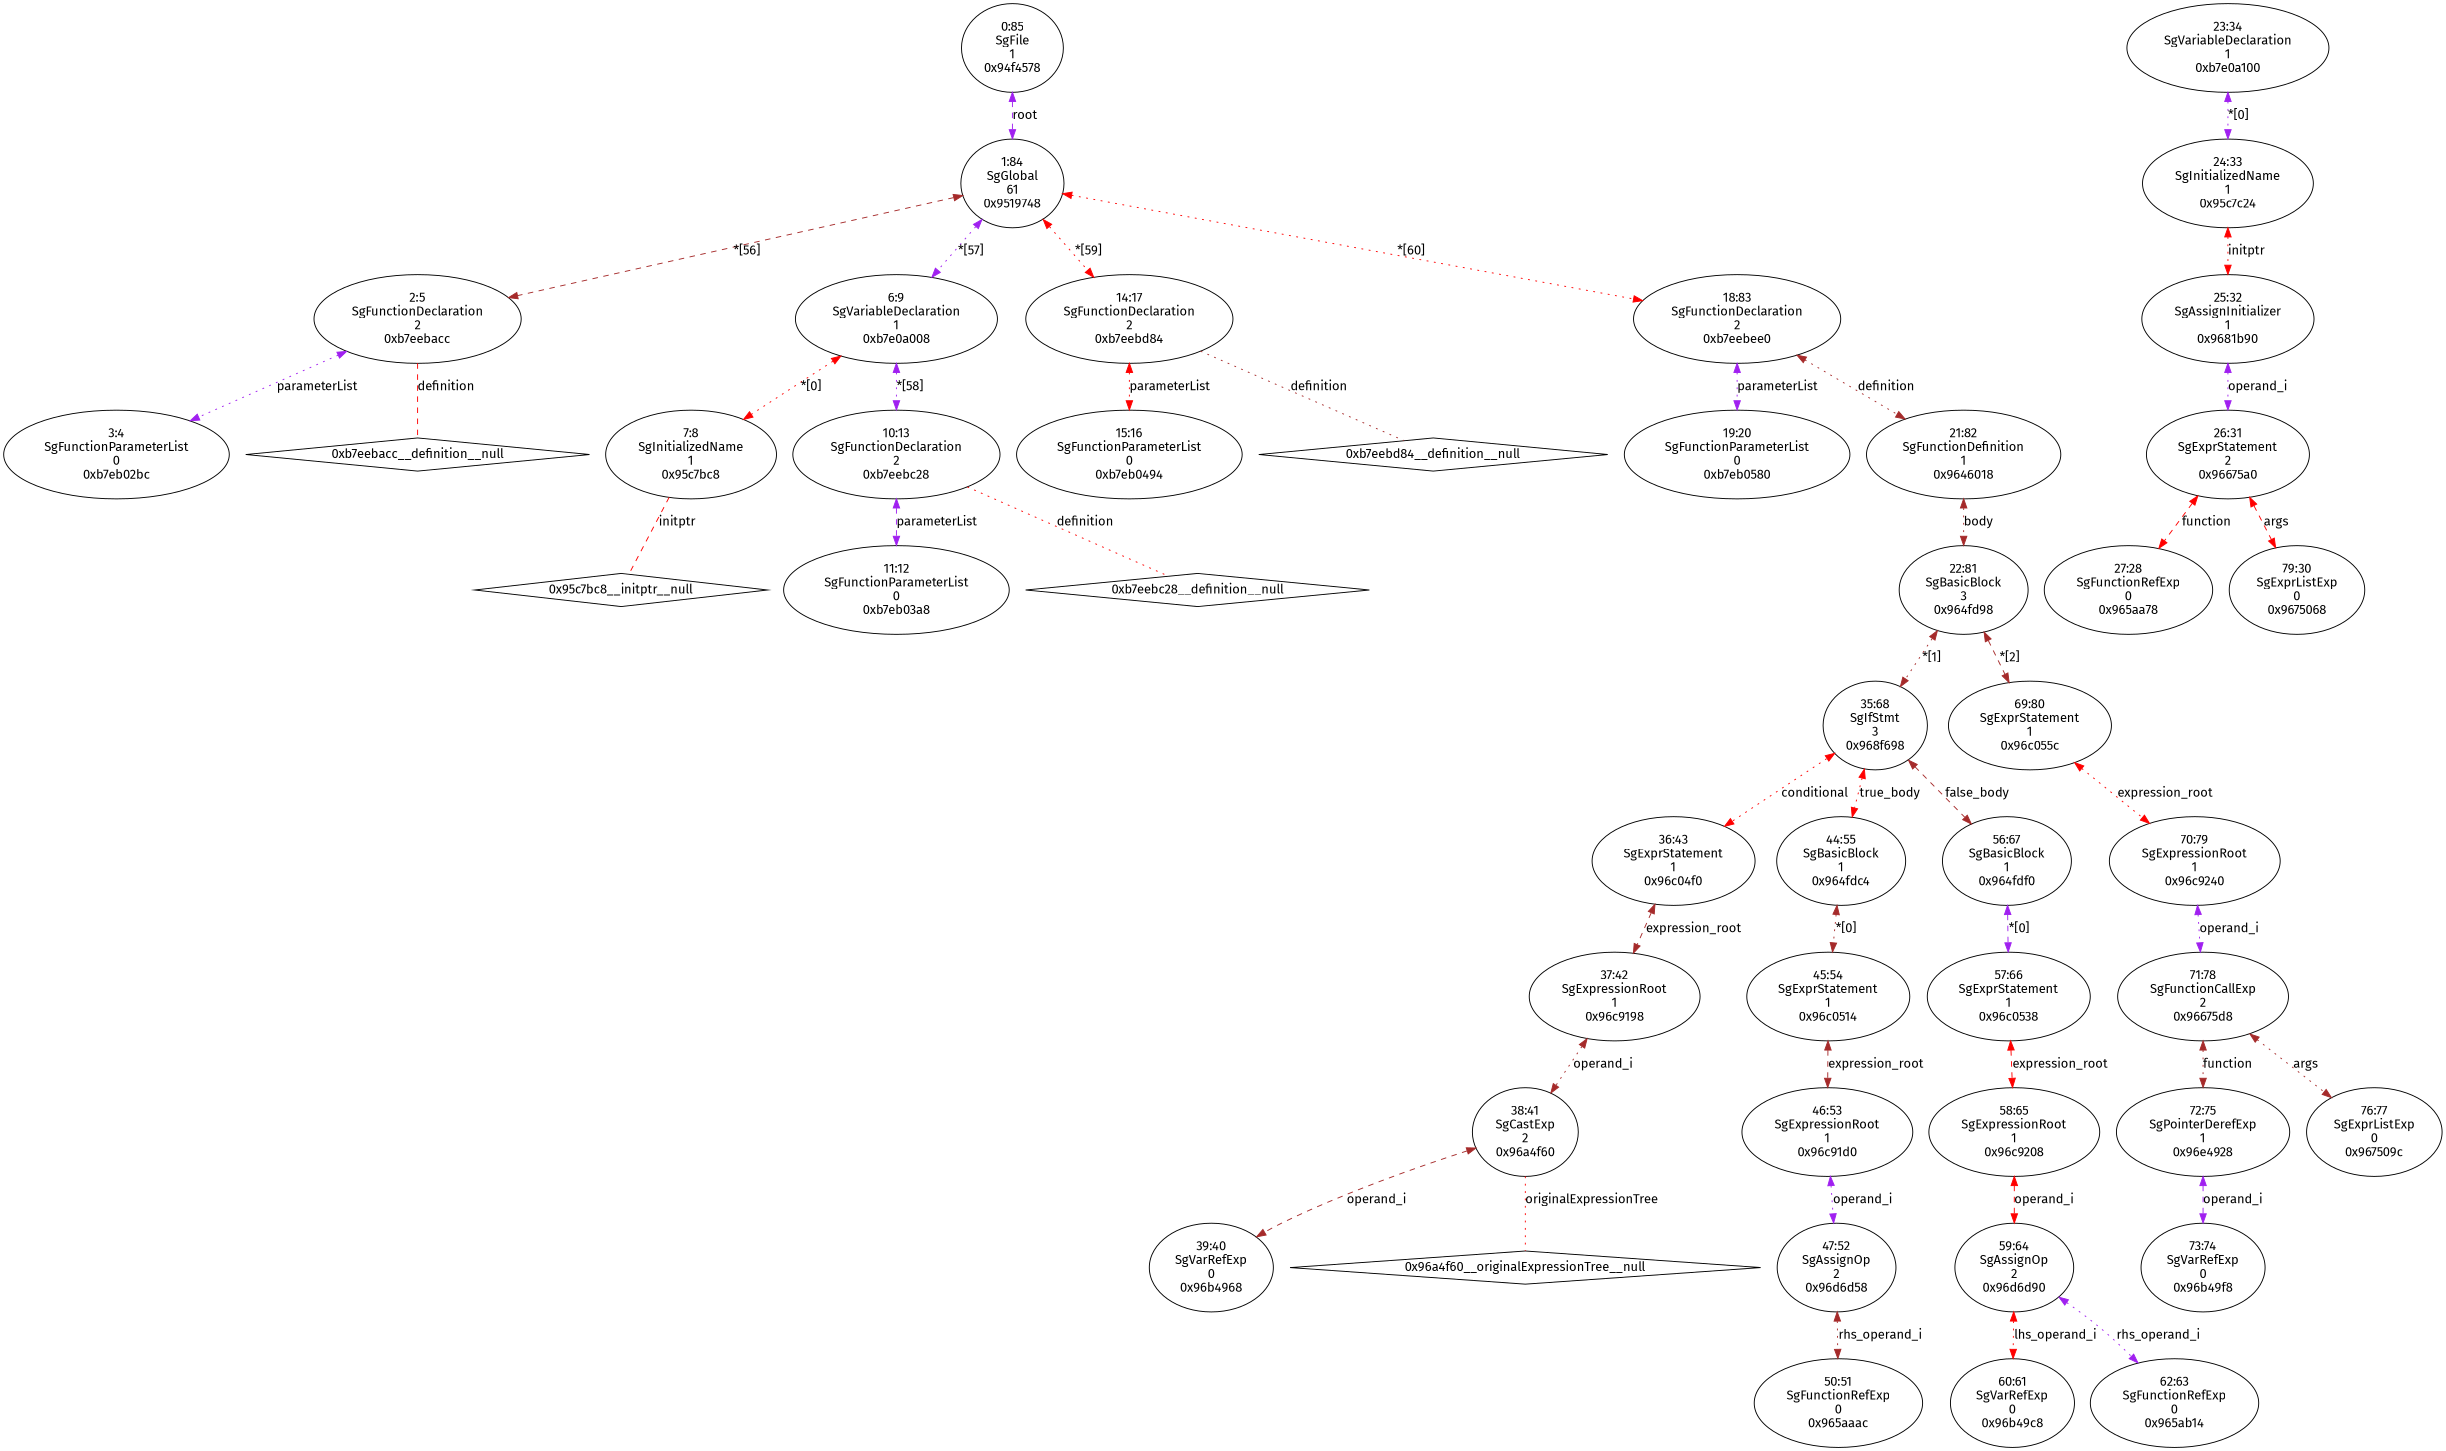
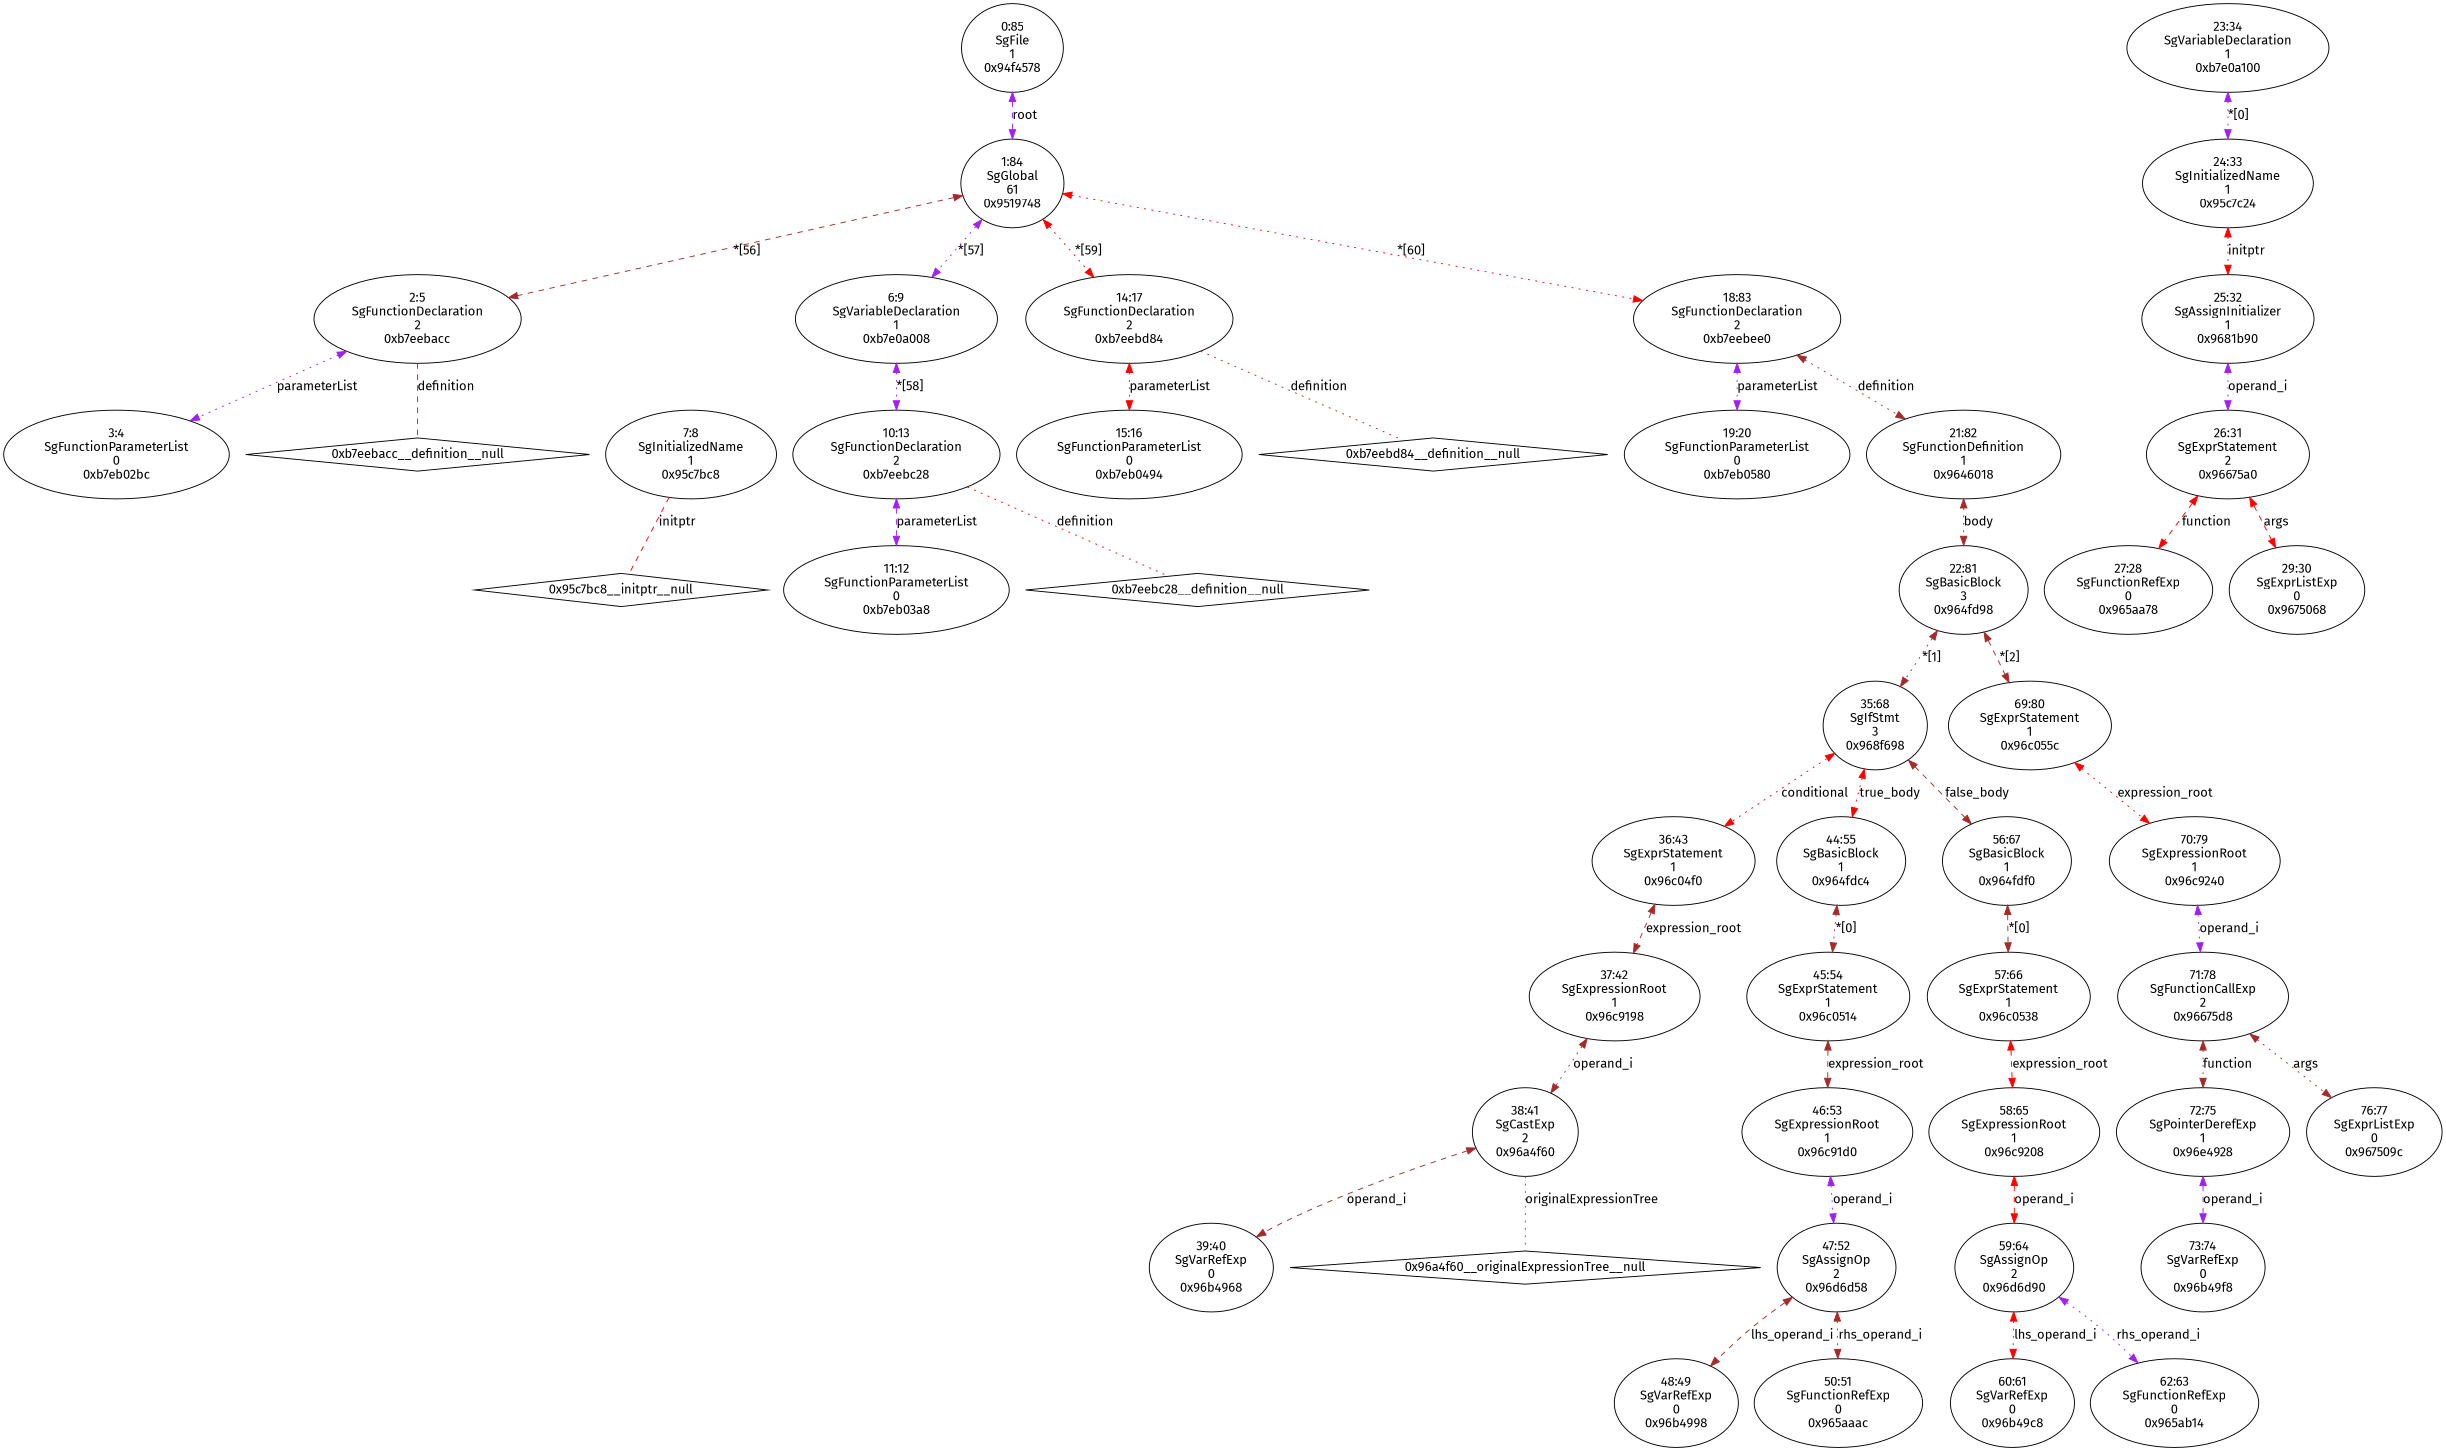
(792, 388) -> none
(2297, 590) -> (2297, 590)
(2008, 929) -> (2008, 929)
(1525, 1214) -> (1525, 1214)
none -> (1676, 1403)
